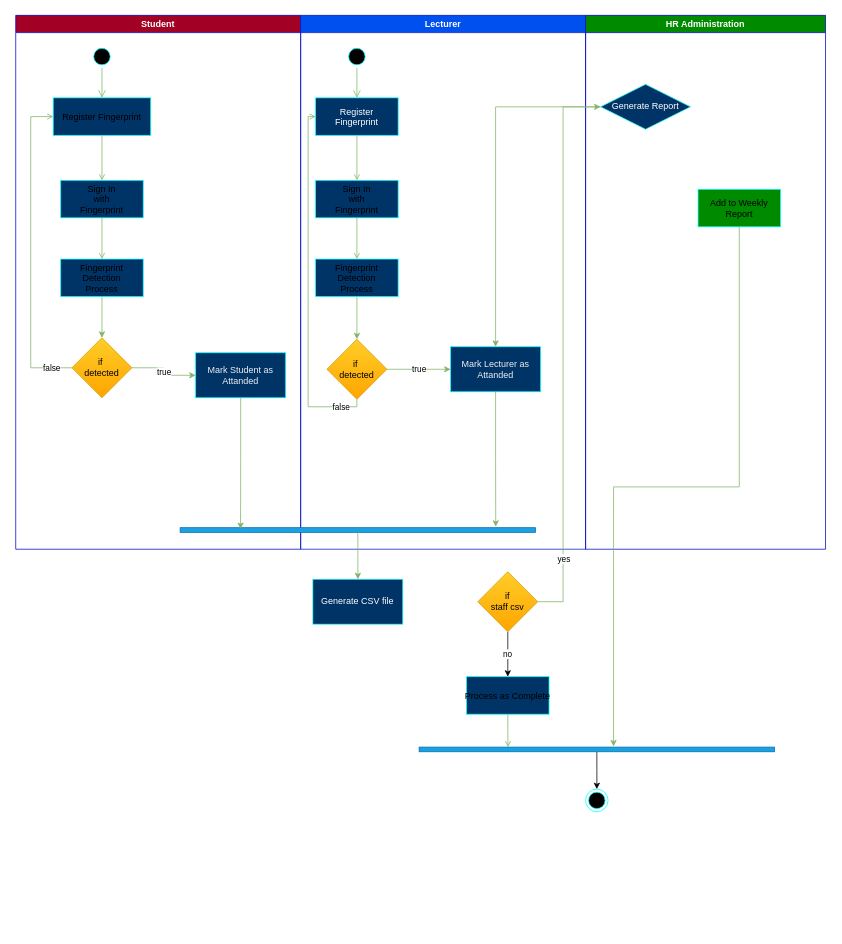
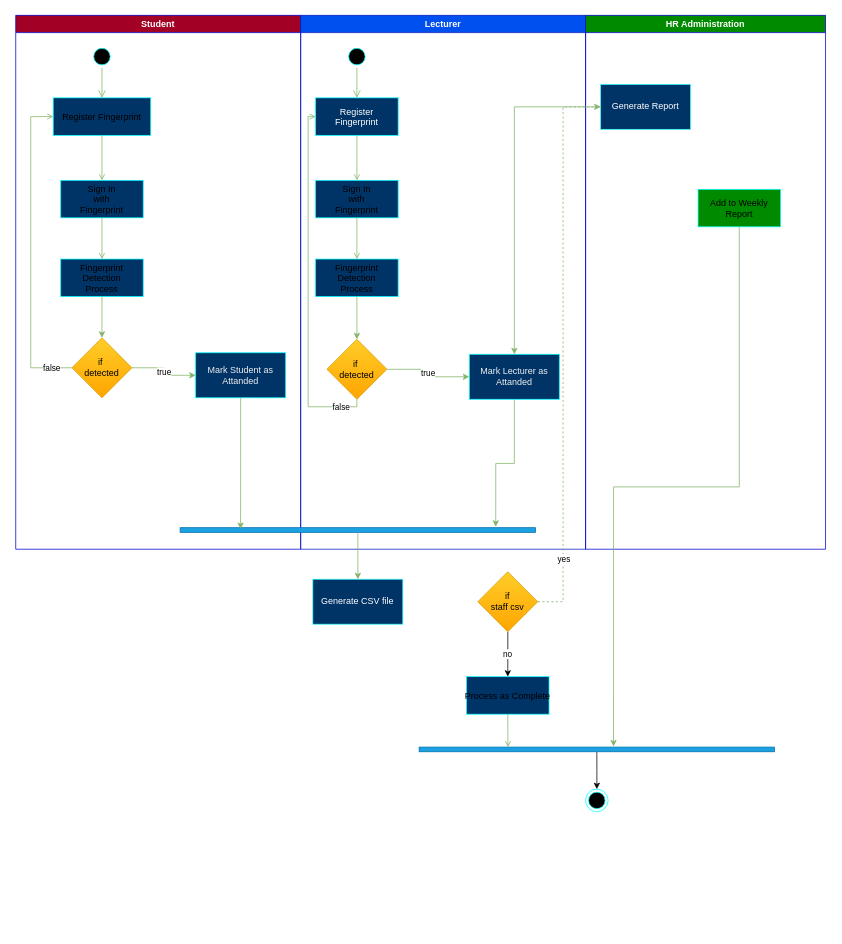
(645, 107) -> (645, 107)
(563, 331) -> (563, 331)
(495, 369) -> (514, 377)
